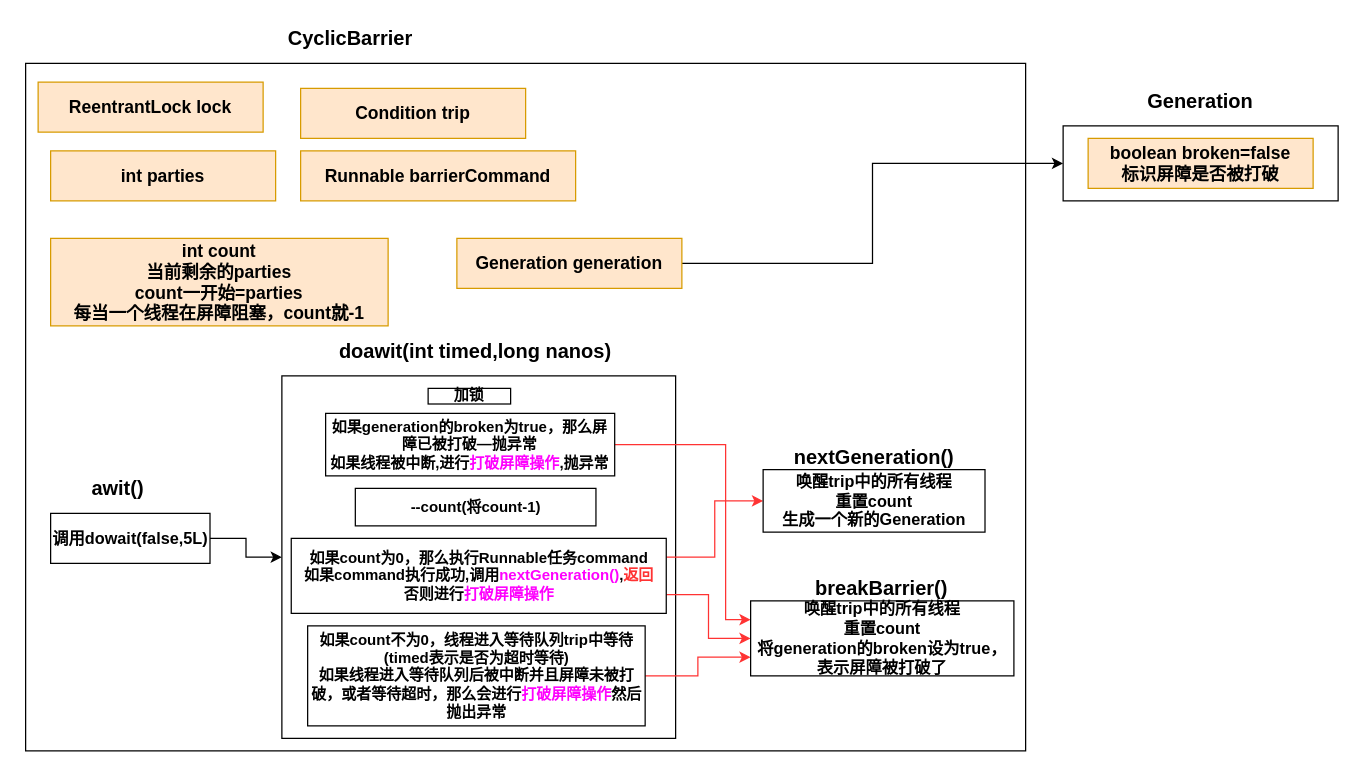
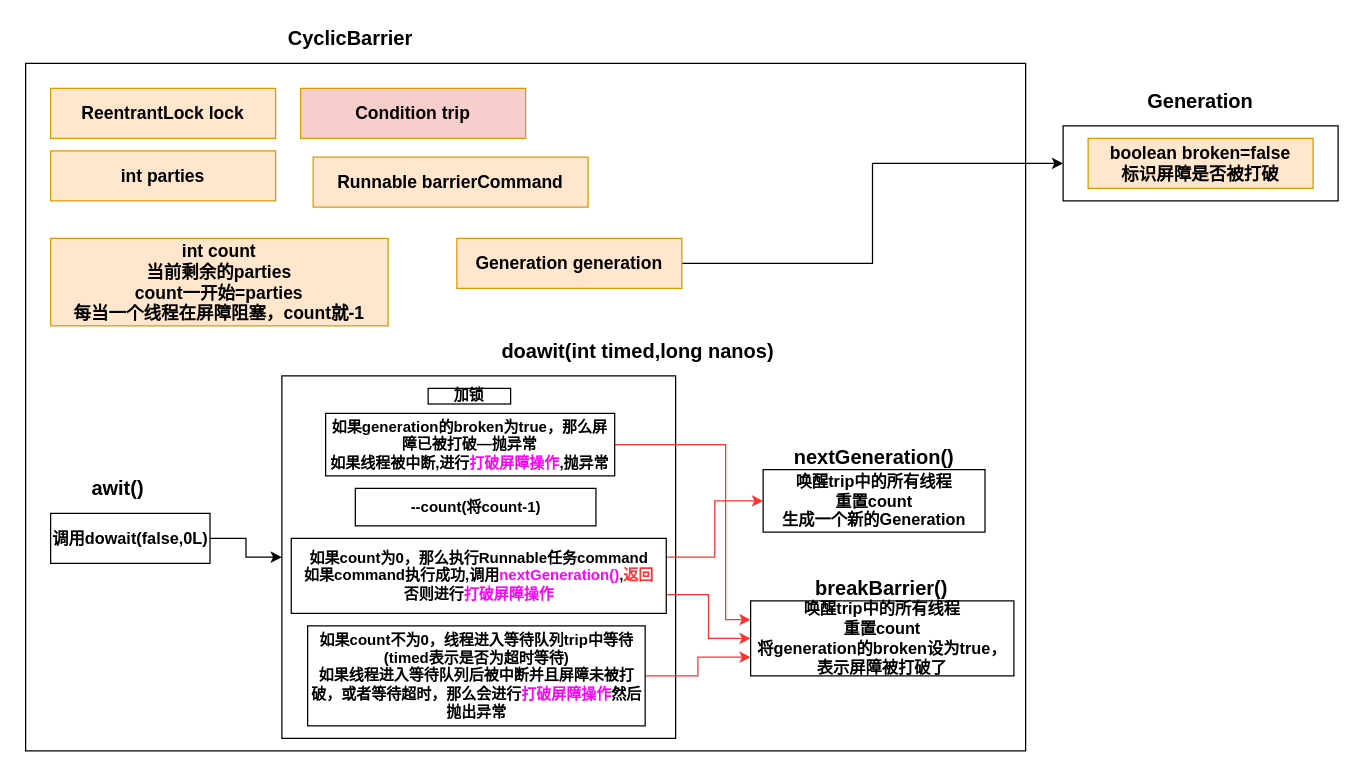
(151, 107) -> (163, 113)
(413, 113) -> (413, 113)
(438, 176) -> (451, 182)
(476, 351) -> (638, 351)
(131, 538) -> (131, 538)
